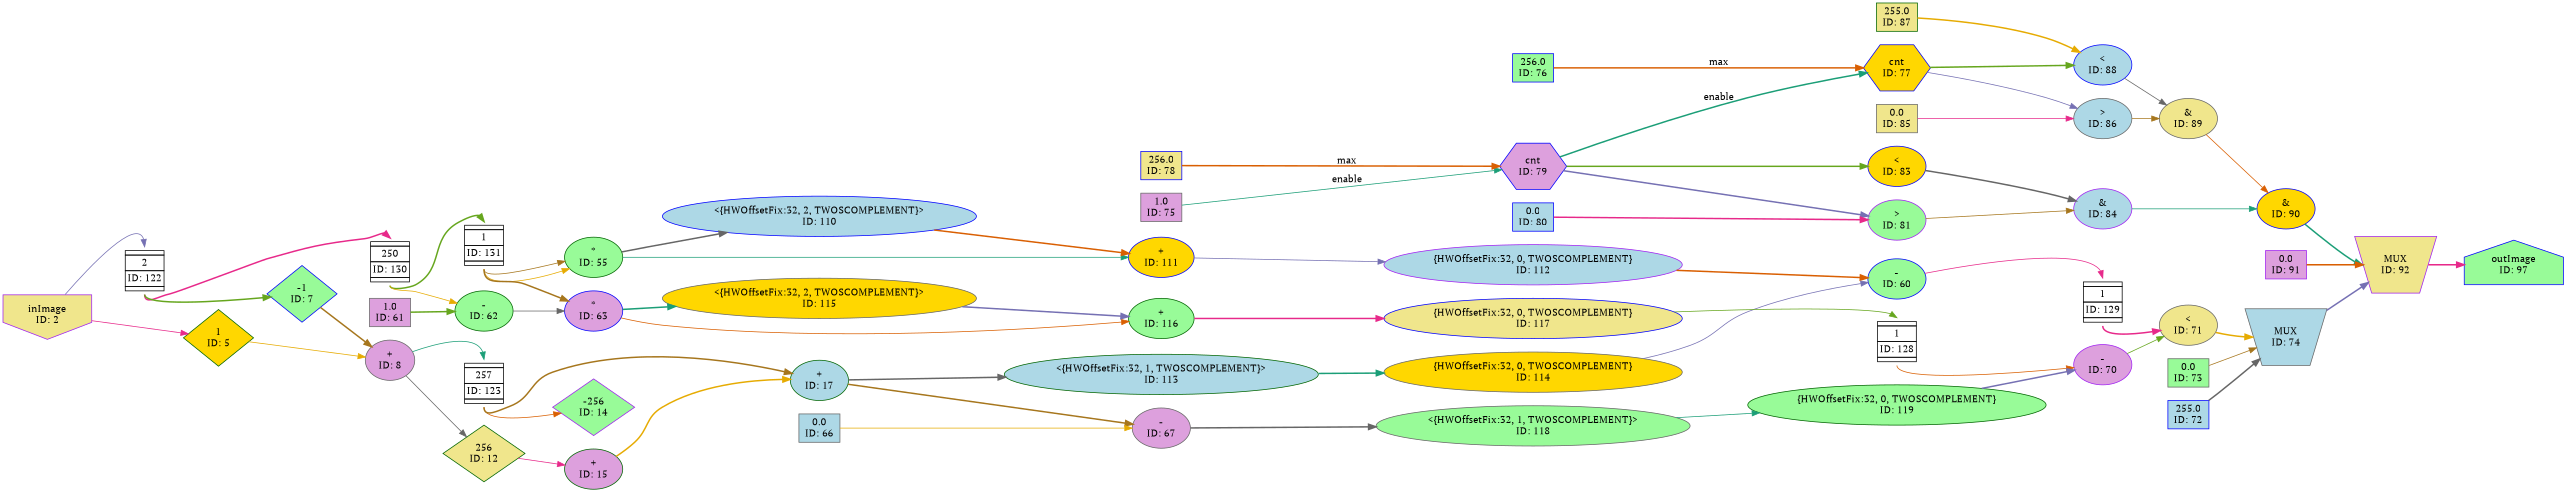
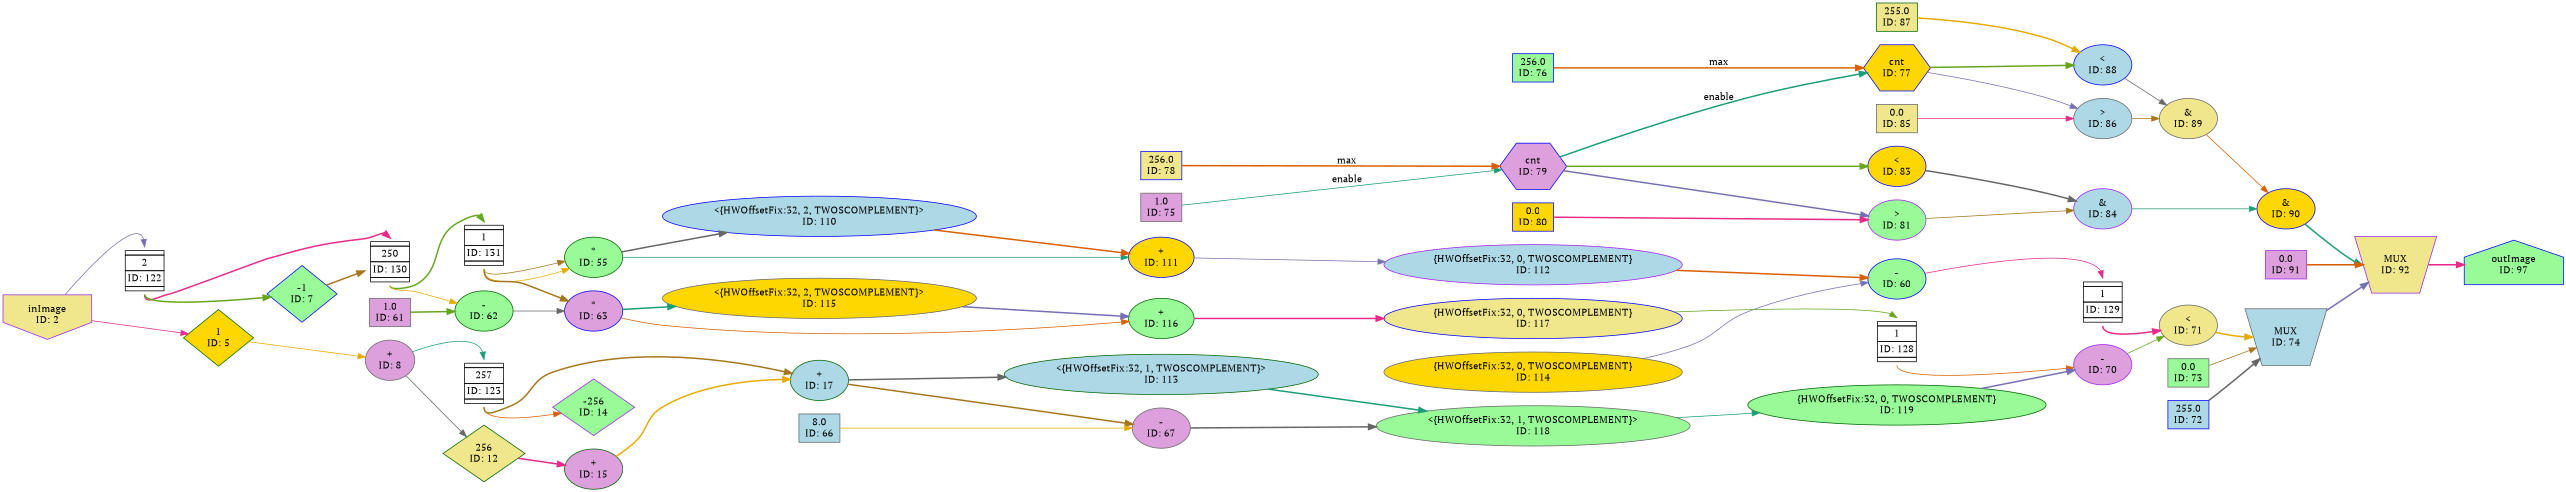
(1533, 217) -> (1533, 217)
(343, 325) -> (342, 279)
(1347, 373) -> (1343, 400)
(819, 428) -> (819, 428)
(538, 461) -> (538, 461)
